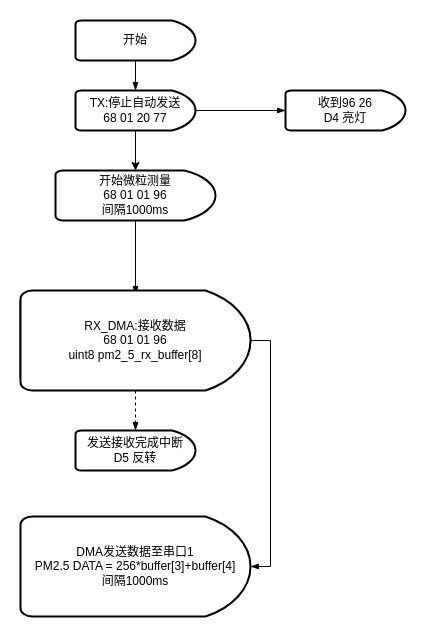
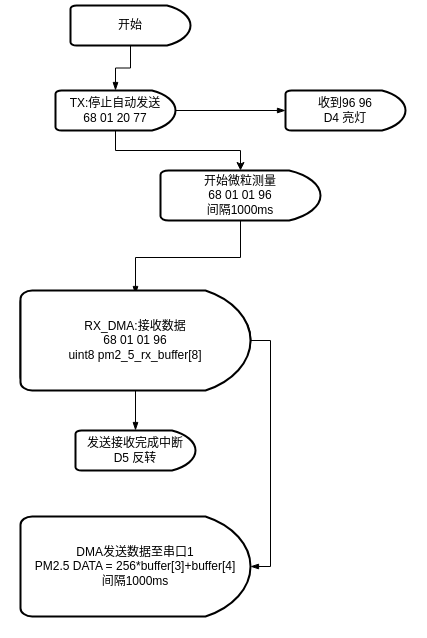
(136, 41) -> (131, 26)
(136, 111) -> (116, 111)
(346, 111) -> (346, 111)
(136, 196) -> (241, 196)
(136, 407) -> (136, 407)
